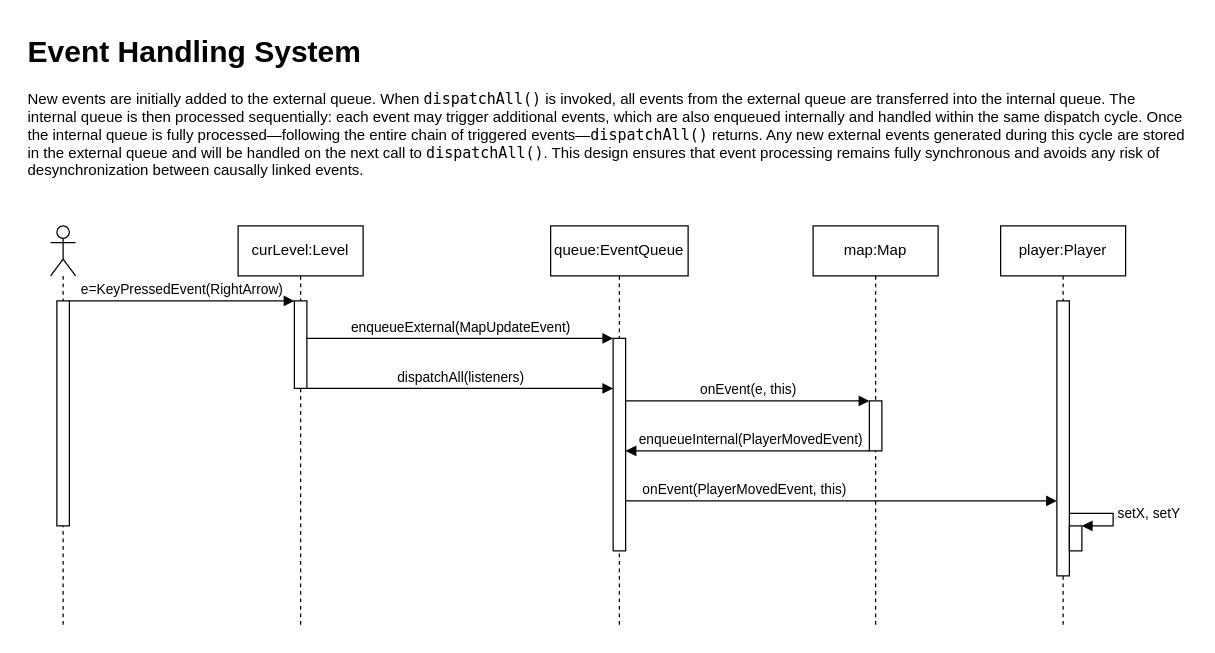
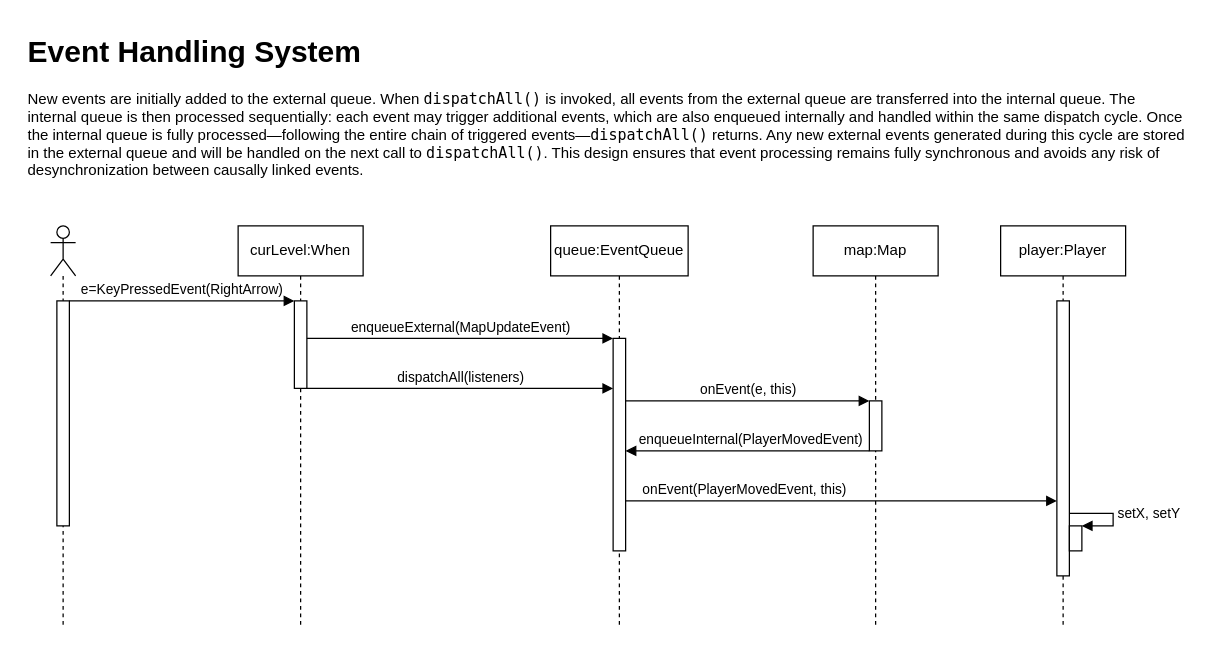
(301, 251) -> (301, 251)
